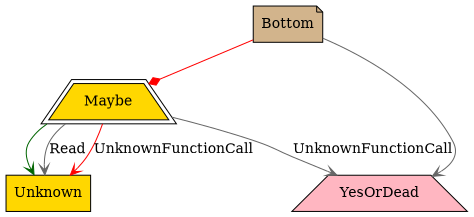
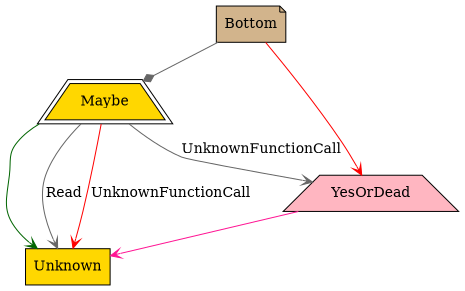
(207, 59) -> (186, 59)
(410, 91) -> (314, 103)
none -> (209, 232)
